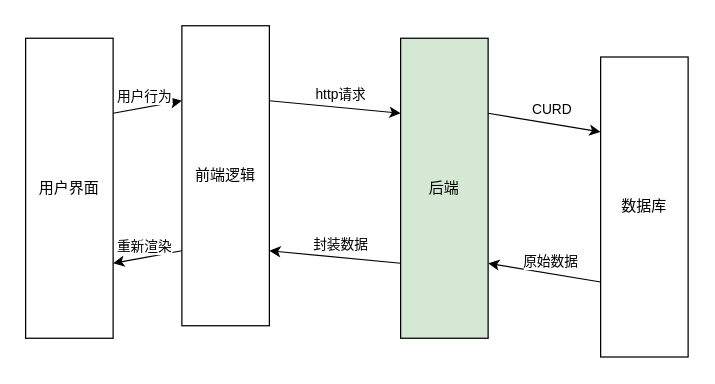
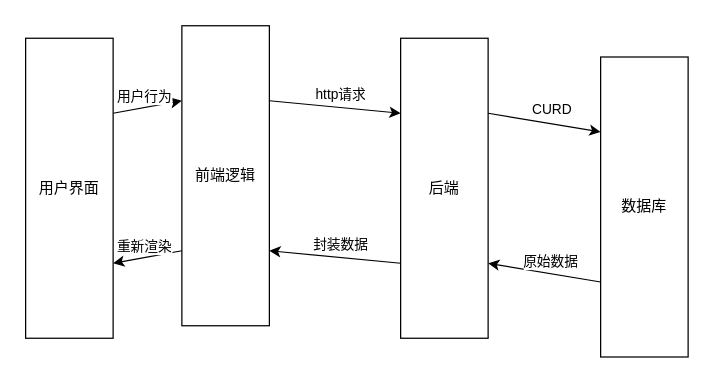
(444, 188) -> (444, 188)
